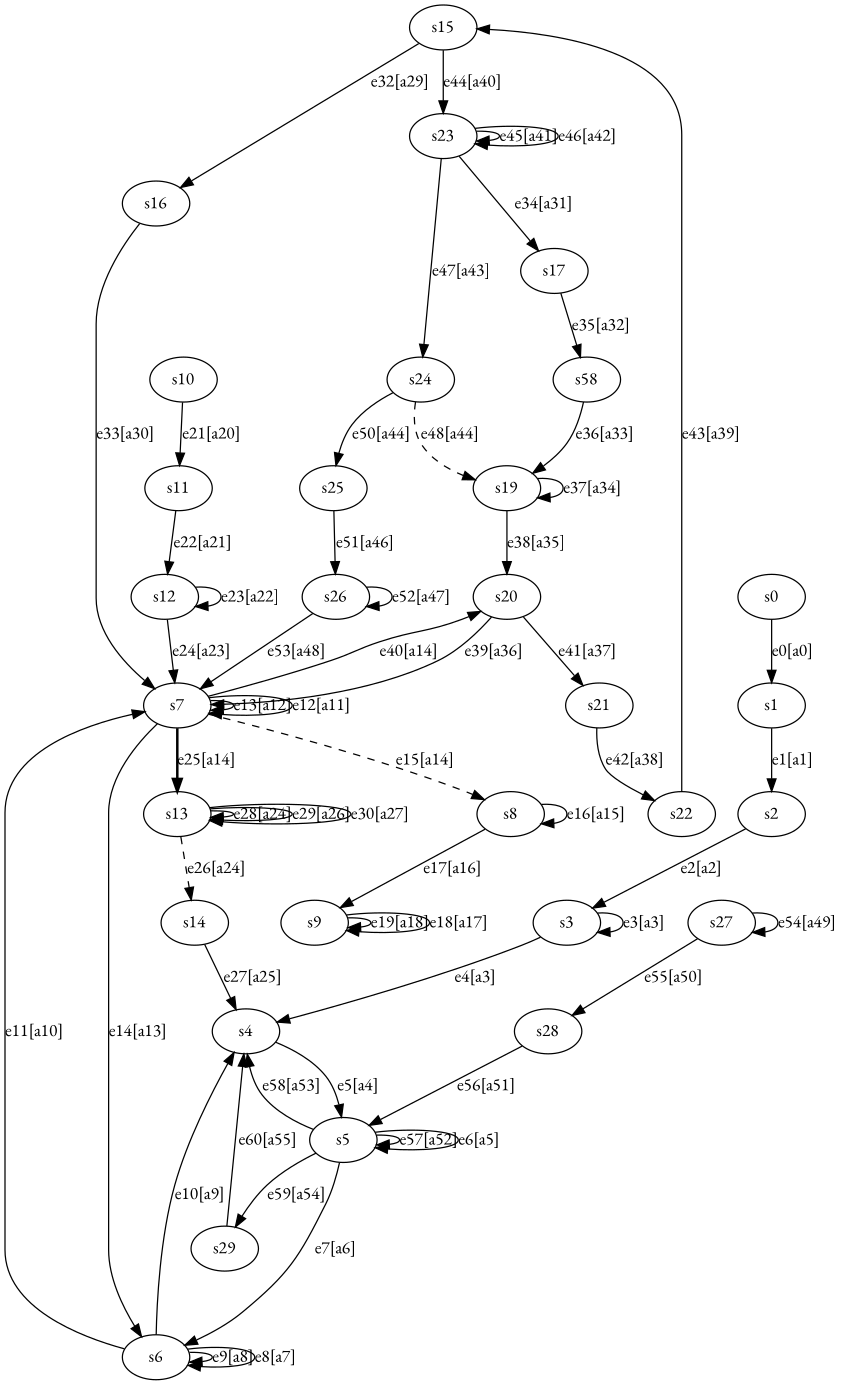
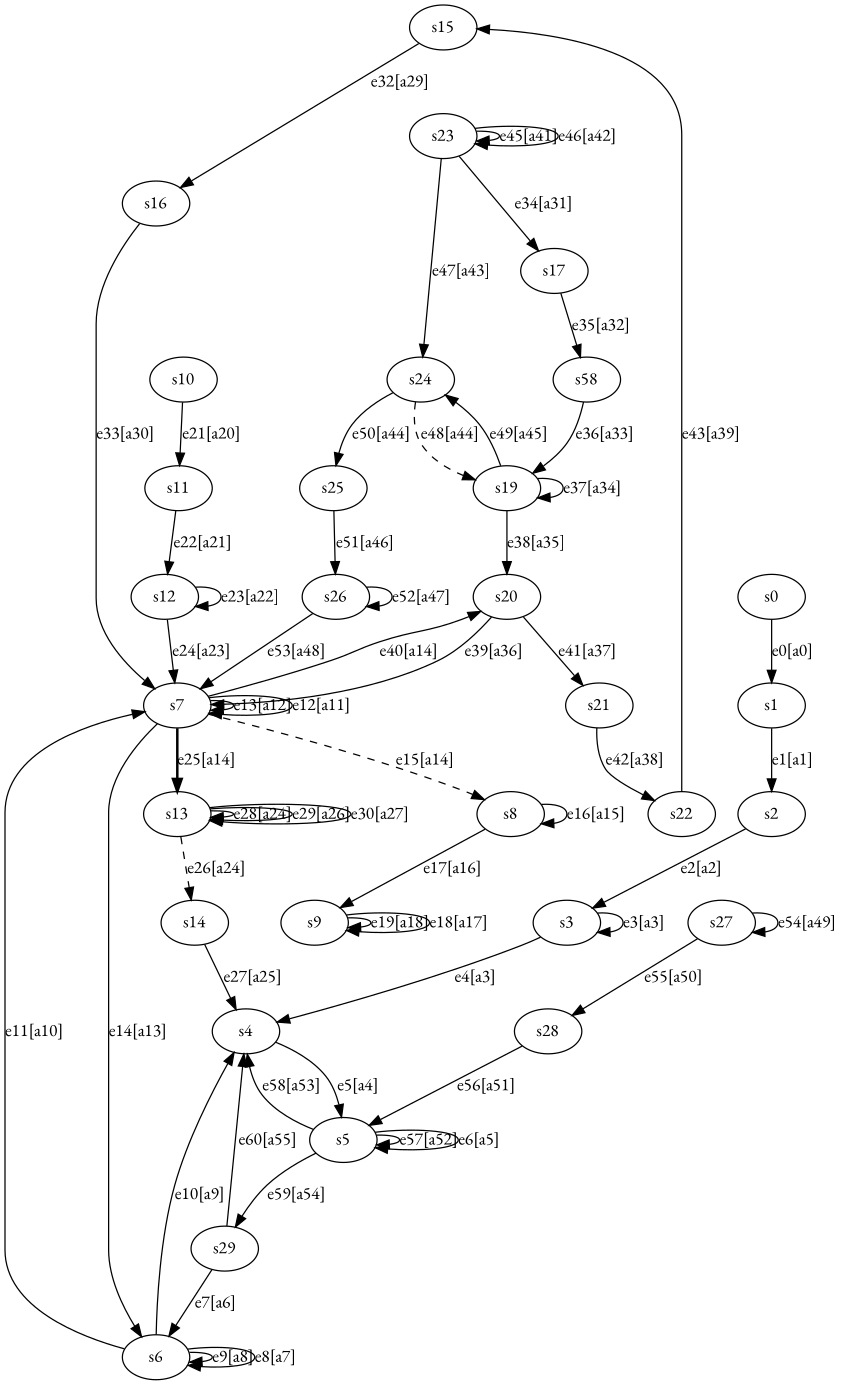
(443, 76) -> none
none -> (484, 430)
(288, 1268) -> (194, 1298)
